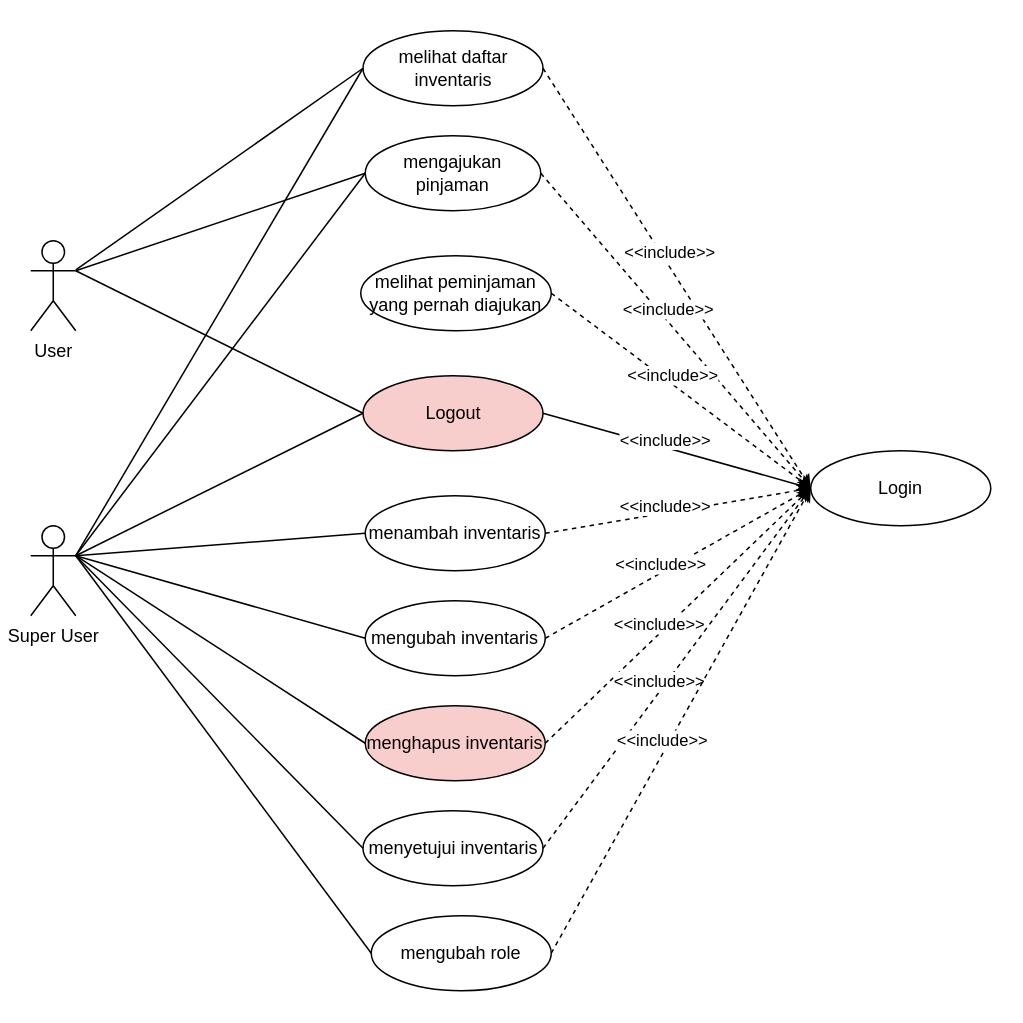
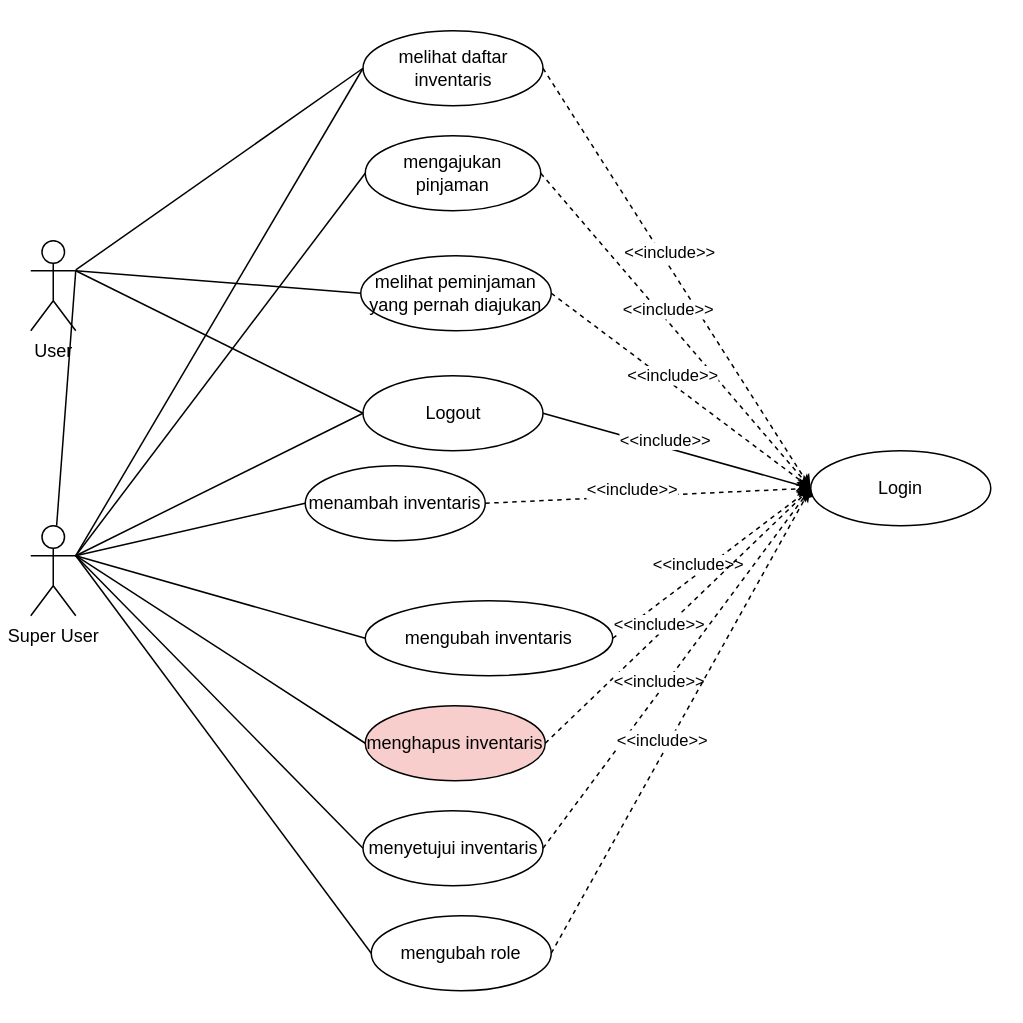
(179, 236) -> (66, 400)
none -> (221, 282)
(453, 413) -> (453, 413)
(805, 499) -> (804, 501)
(455, 533) -> (395, 503)
(455, 638) -> (489, 638)
